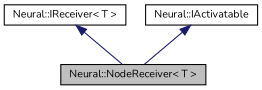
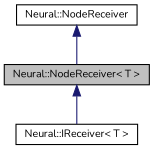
(202, 15) -> (77, 15)
(103, 48) -> (77, 110)
